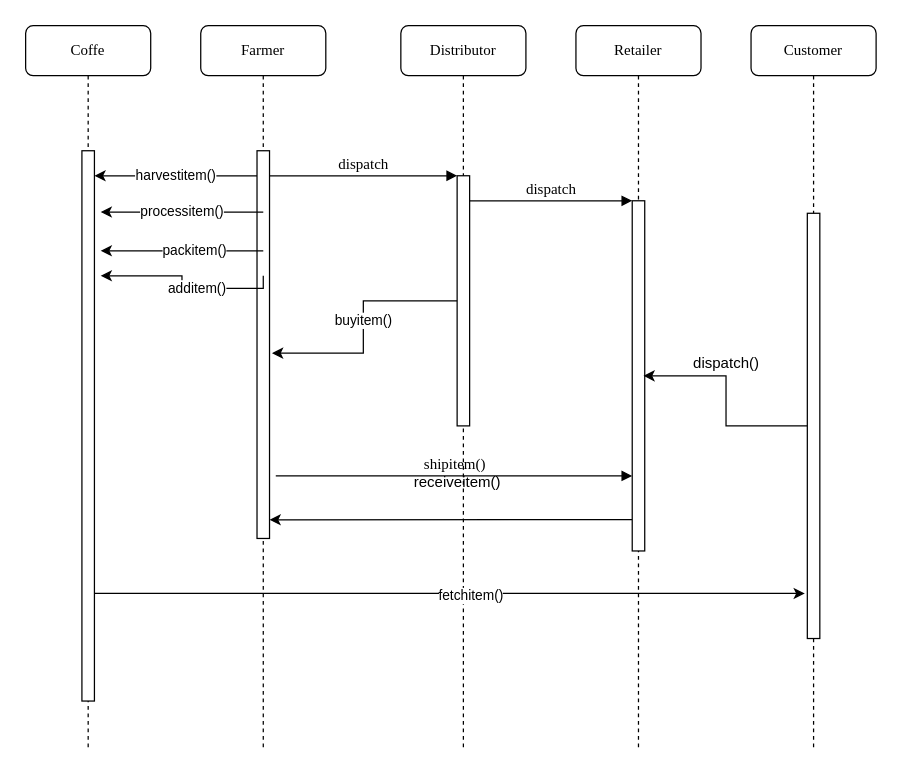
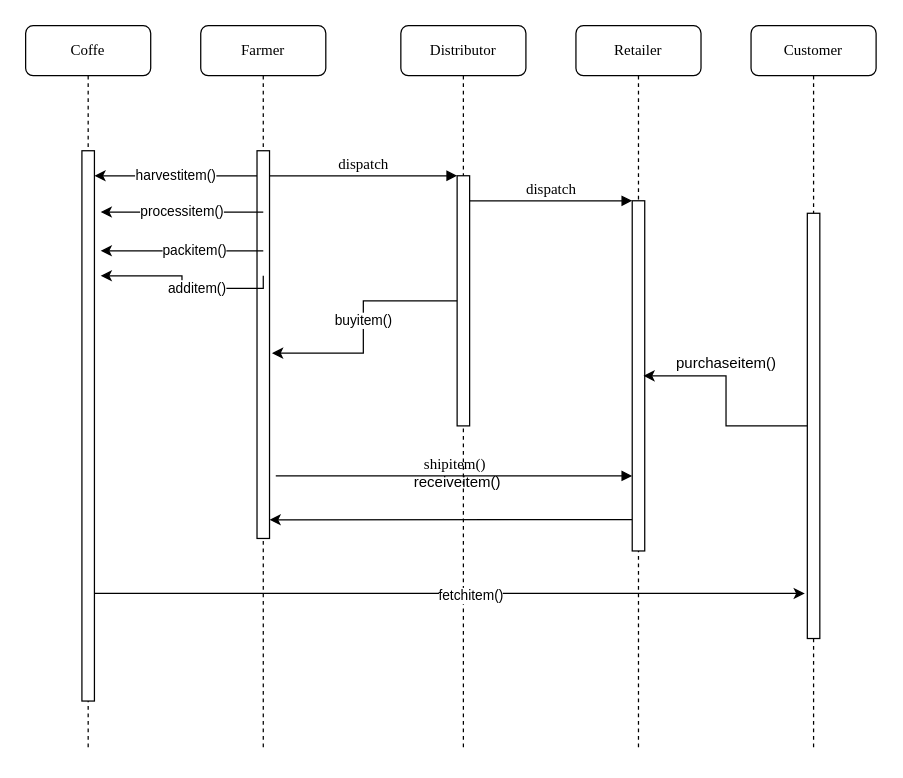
(726, 363) -> (726, 363)
